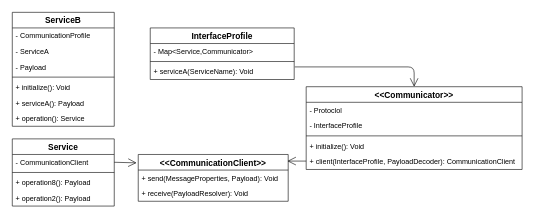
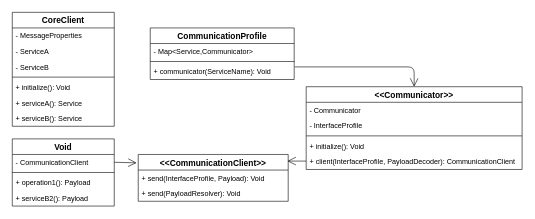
(63, 21) -> (63, 21)
(55, 36) -> (52, 36)
(222, 36) -> (222, 36)
(32, 67) -> (34, 67)
(206, 72) -> (215, 72)
(53, 103) -> (53, 103)
(329, 110) -> (336, 110)
(55, 119) -> (53, 119)
(63, 147) -> (63, 147)
(215, 178) -> (212, 178)
(57, 183) -> (57, 183)
(200, 194) -> (194, 194)
(57, 199) -> (55, 199)
